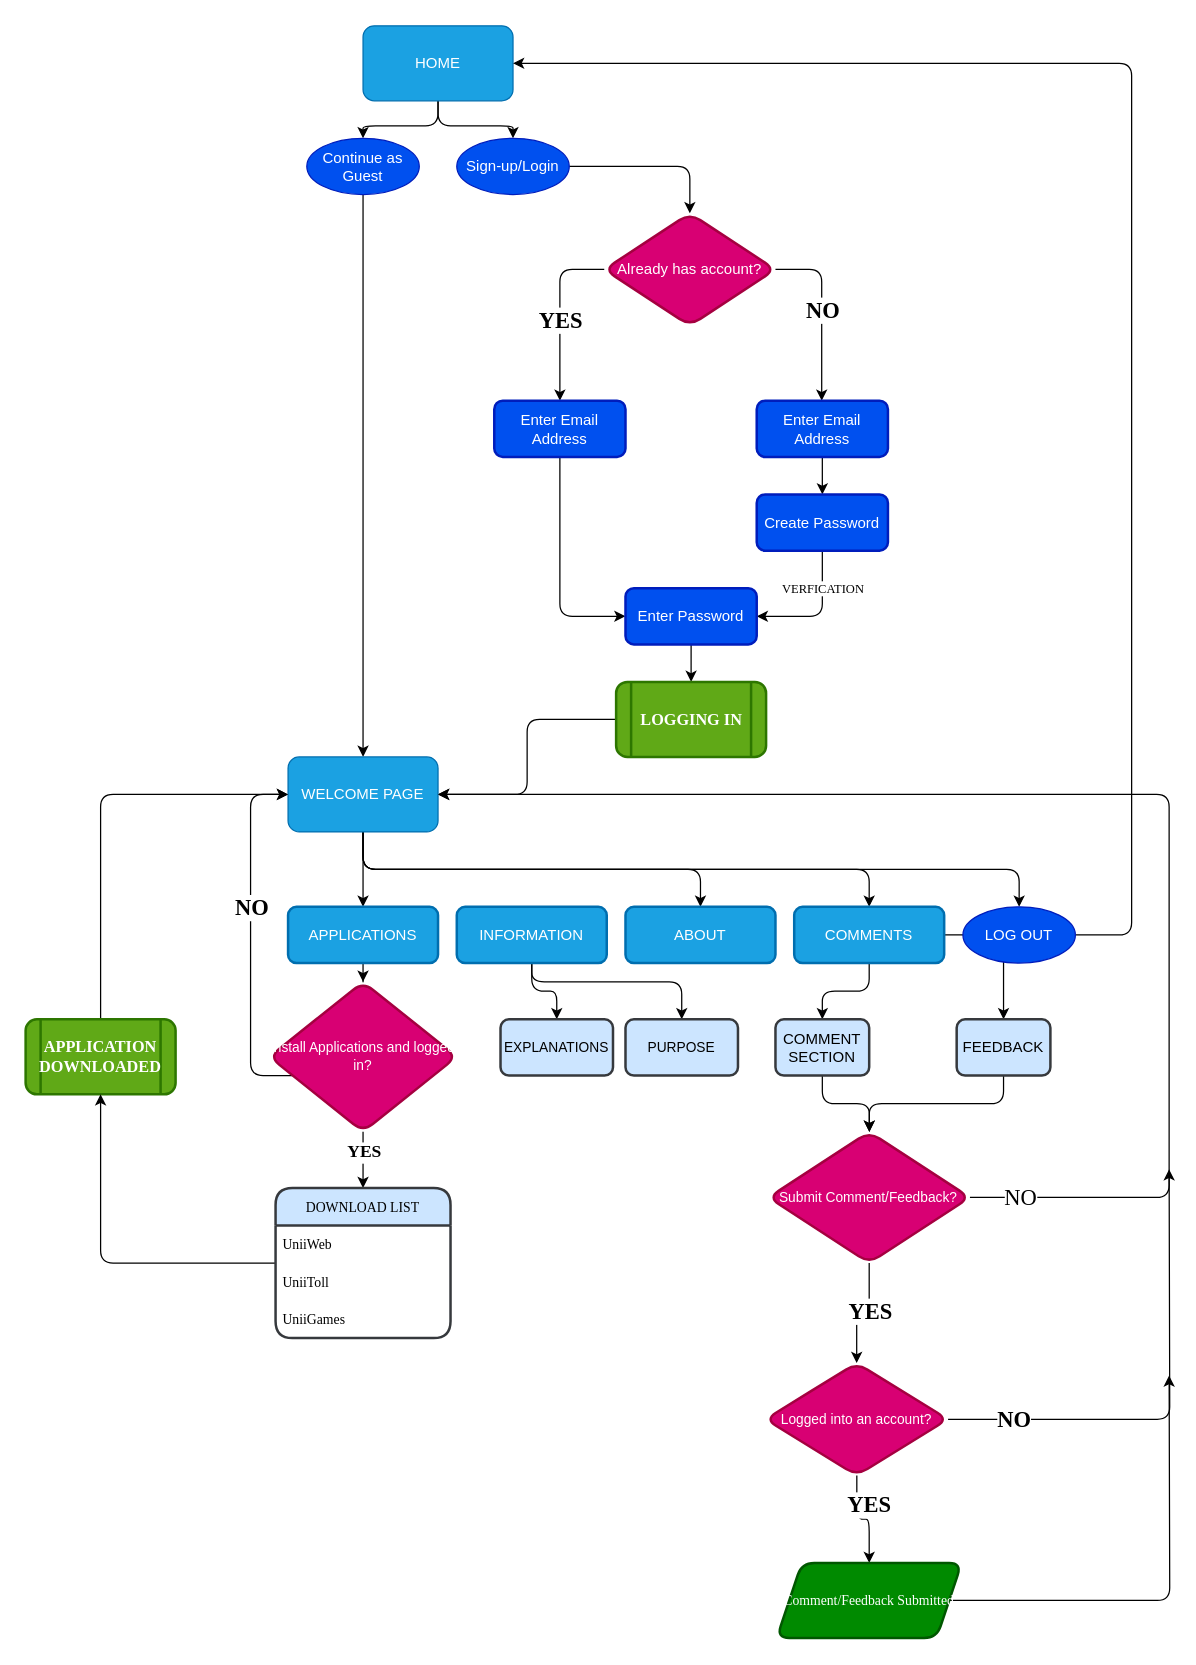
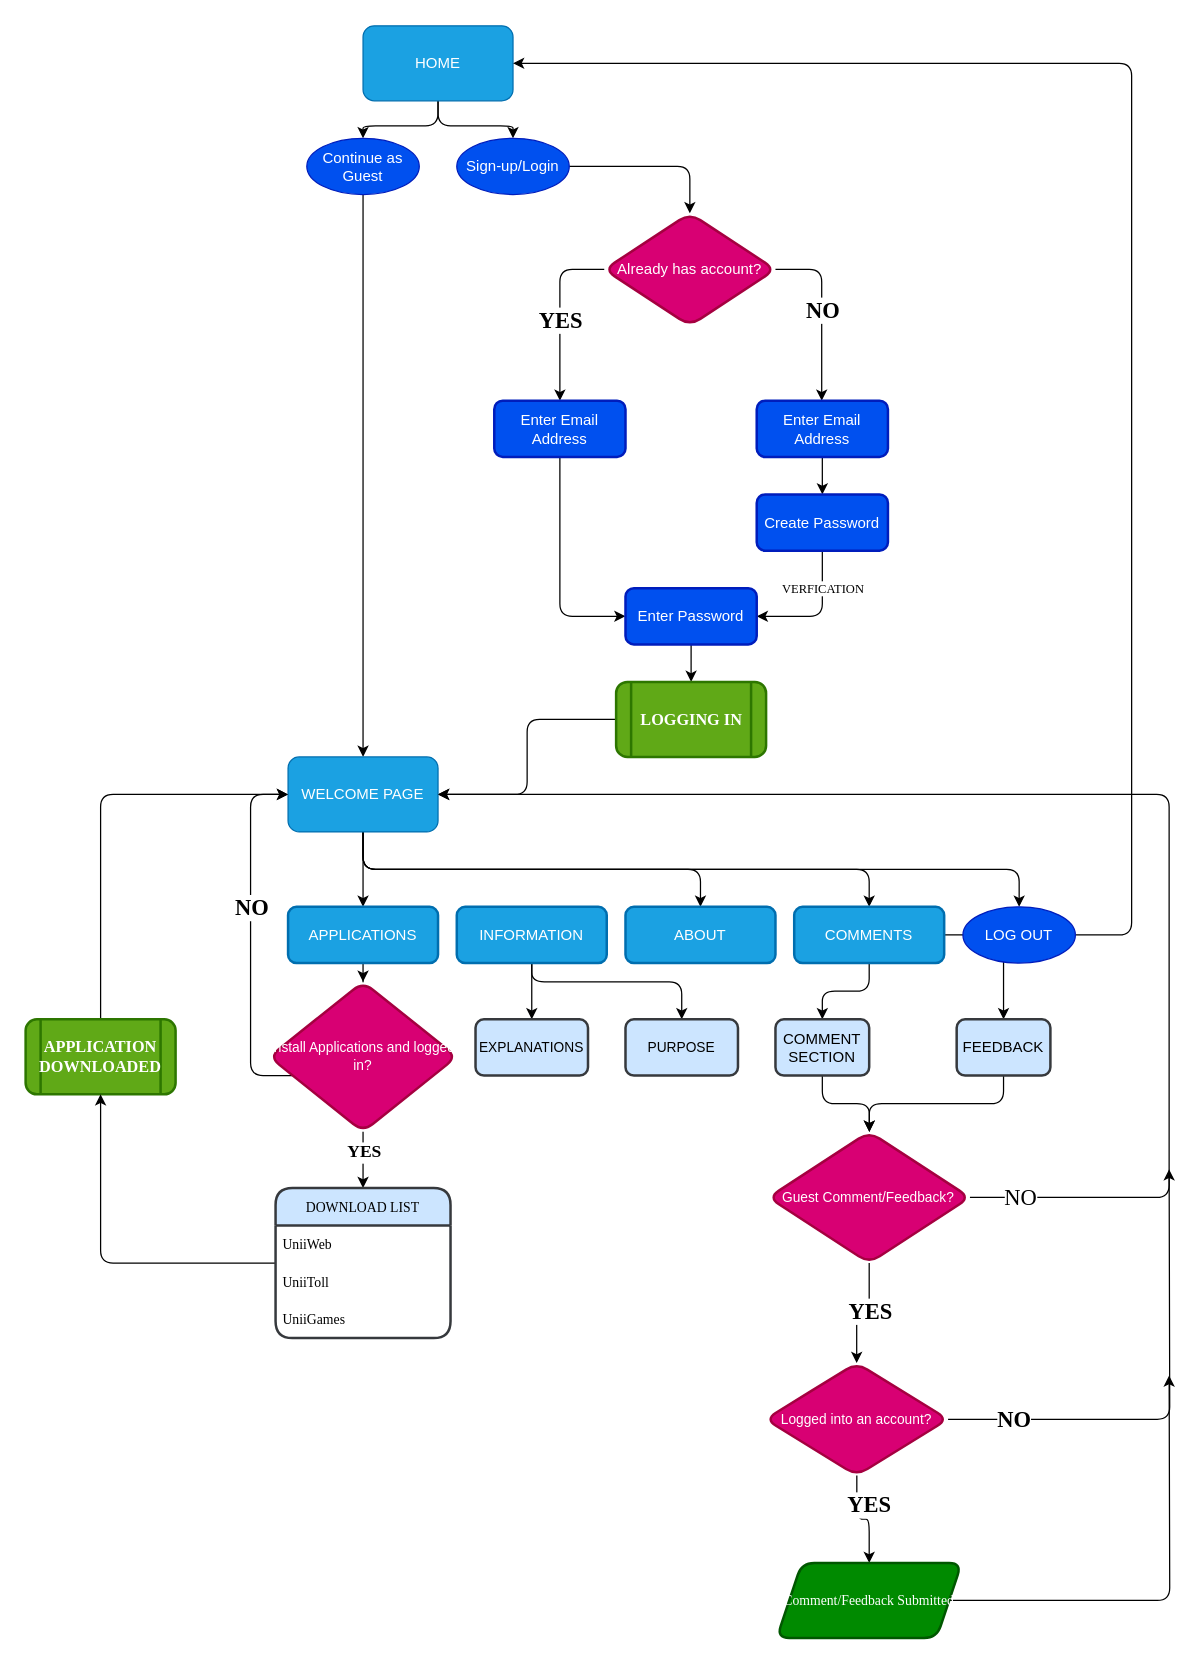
(557, 1048) -> (532, 1048)
(869, 1198) -> (869, 1198)
